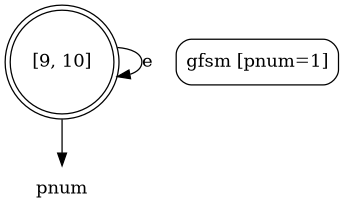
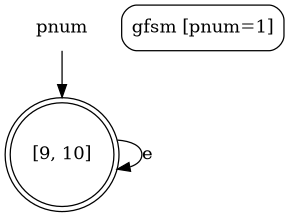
(62, 136) -> (62, 68)
